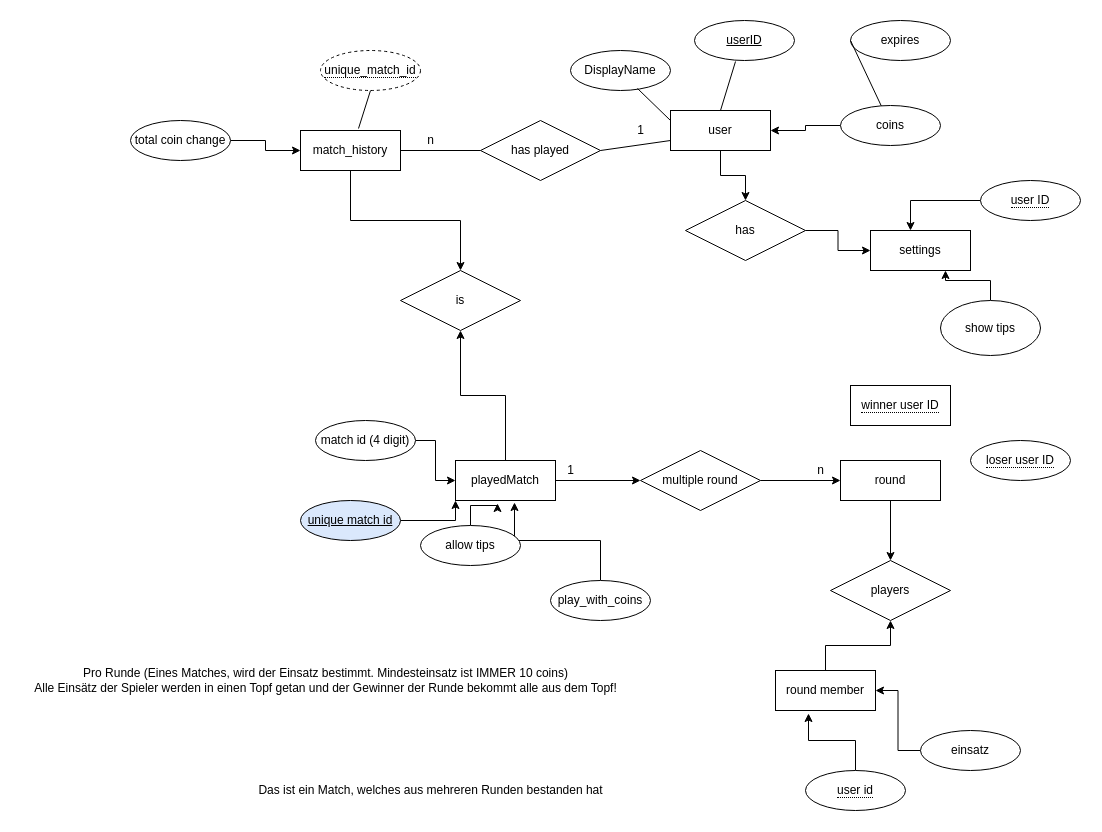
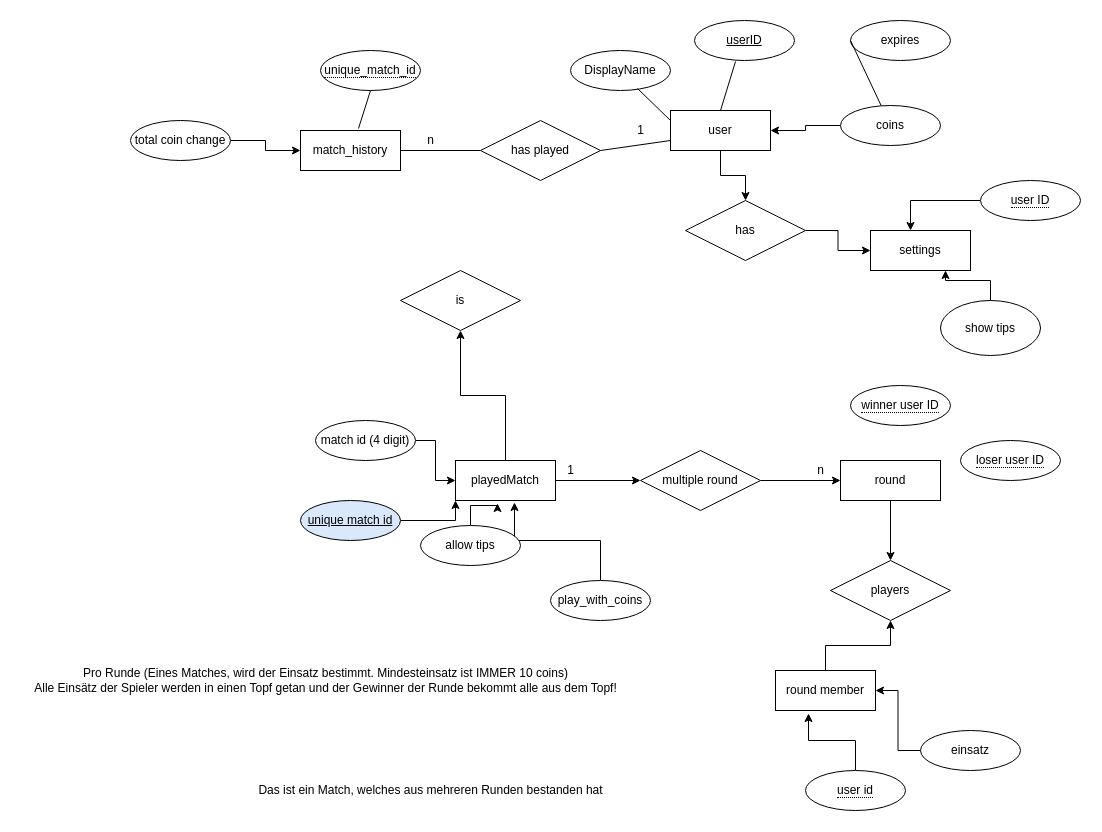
(371, 71) -> (371, 71)
(402, 221) -> none
(901, 406) -> (901, 406)
(1021, 461) -> (1011, 461)
